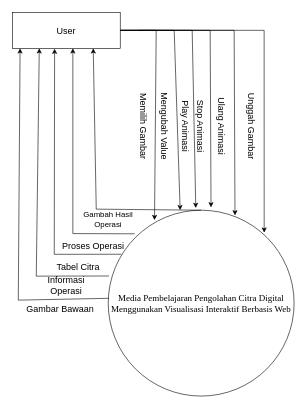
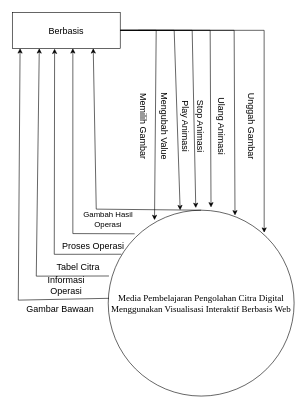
(66, 30) -> (66, 30)
